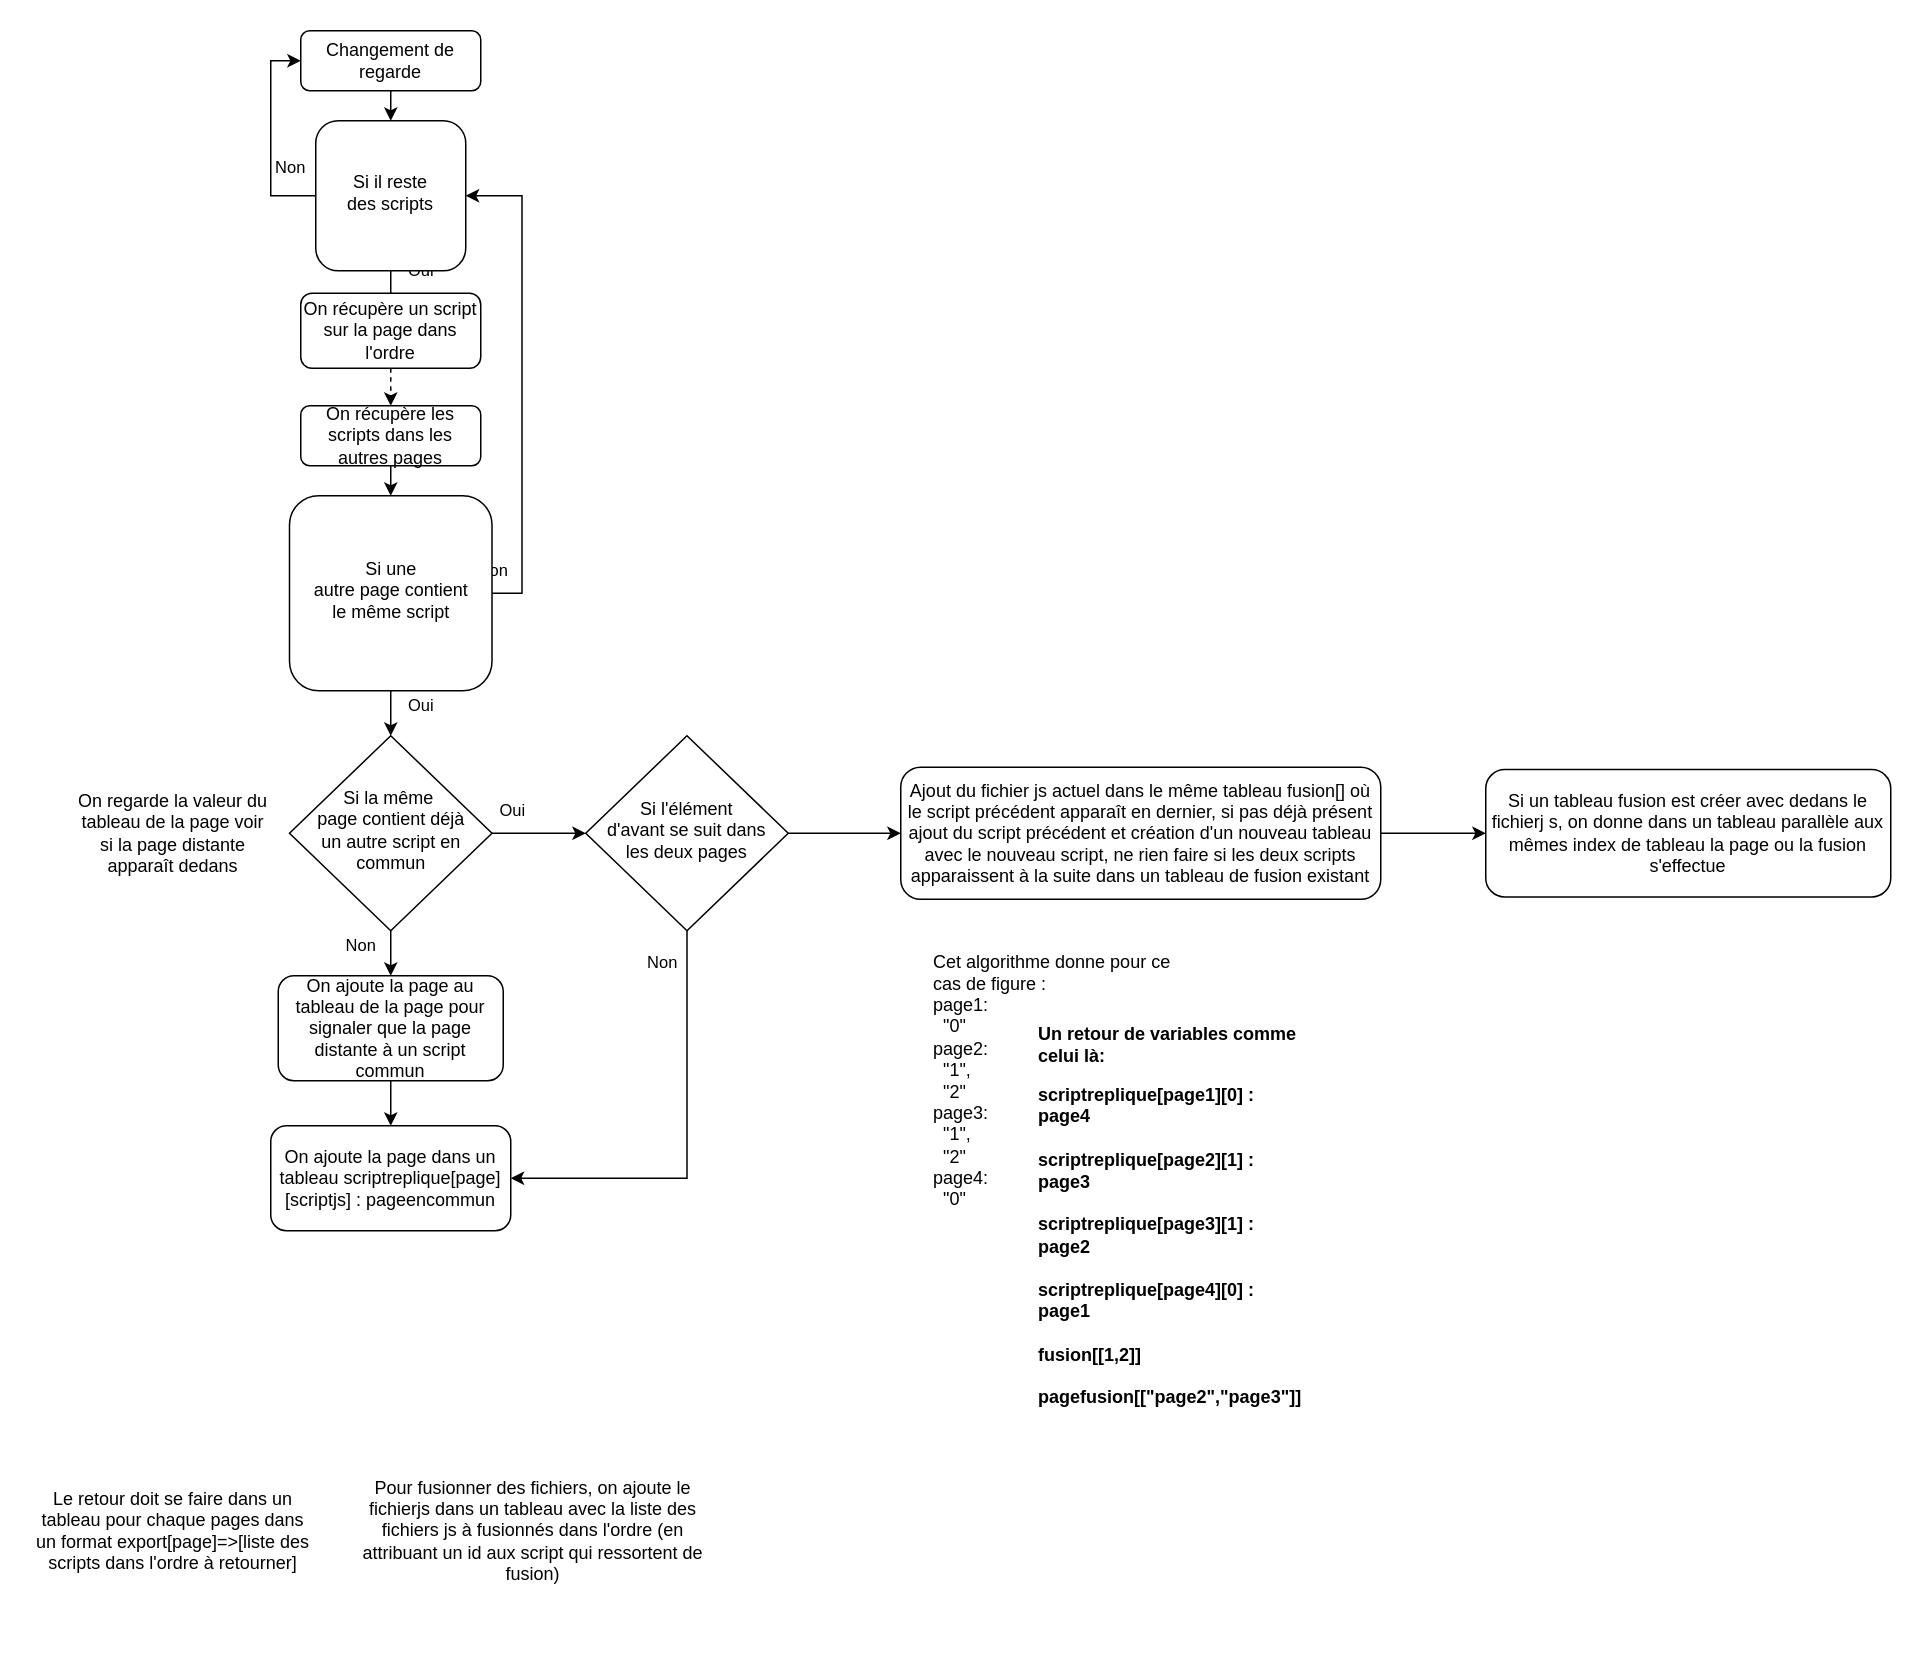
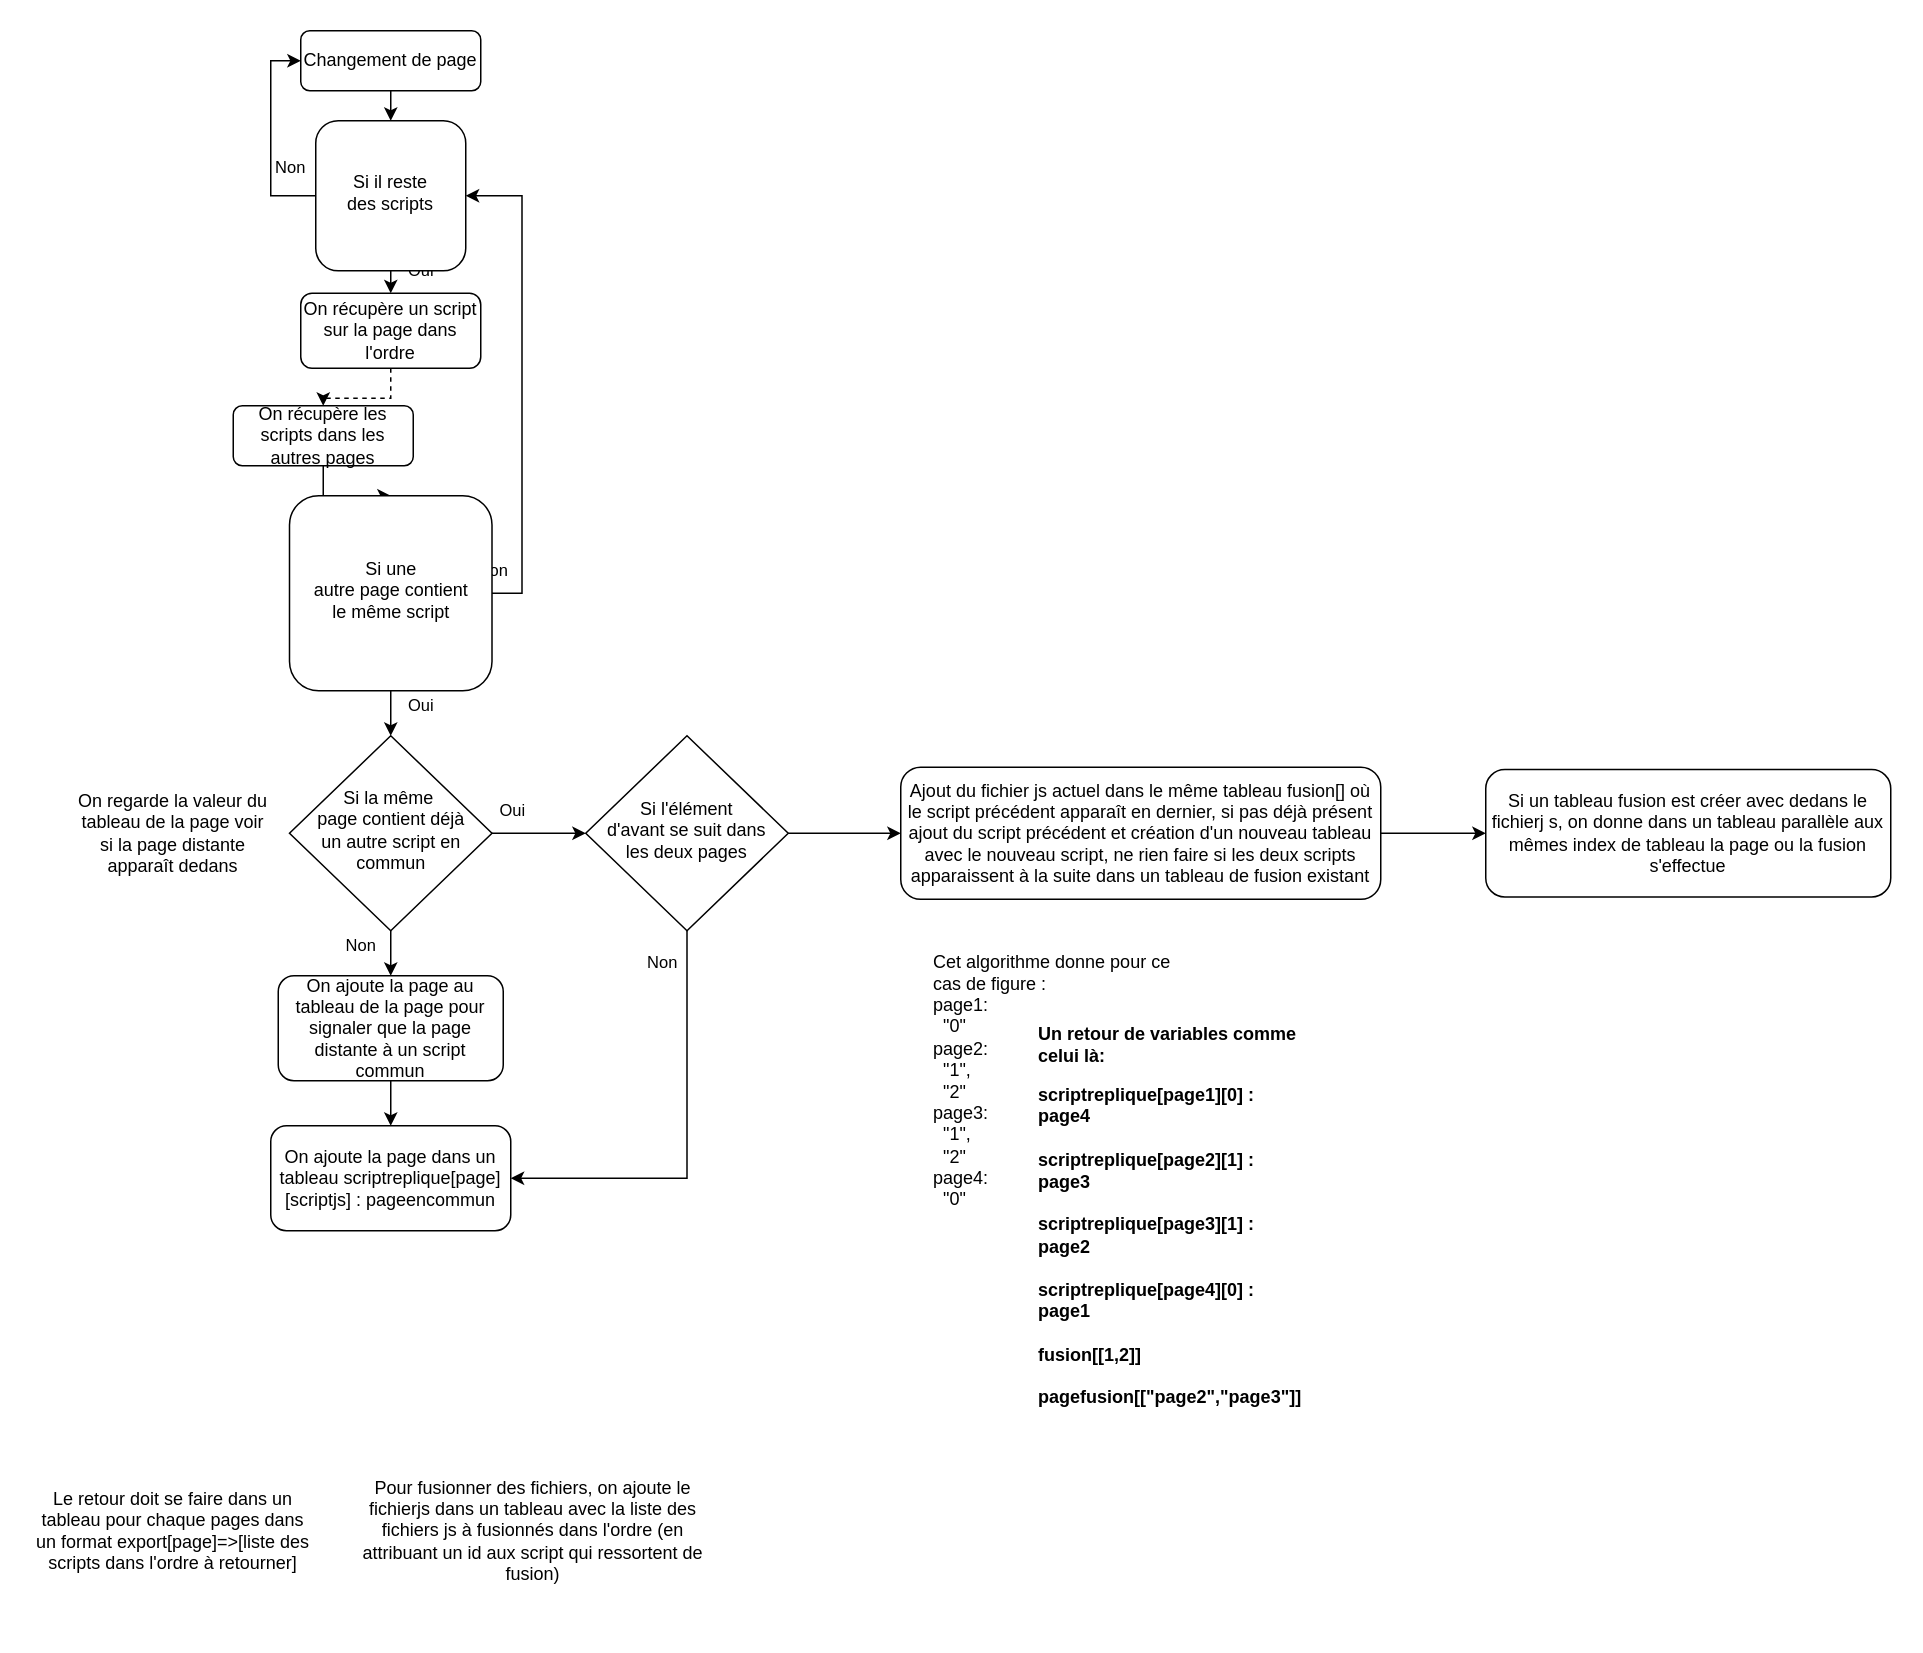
(391, 61) -> (391, 61)
(391, 286) -> (391, 282)
(391, 436) -> (323, 436)
